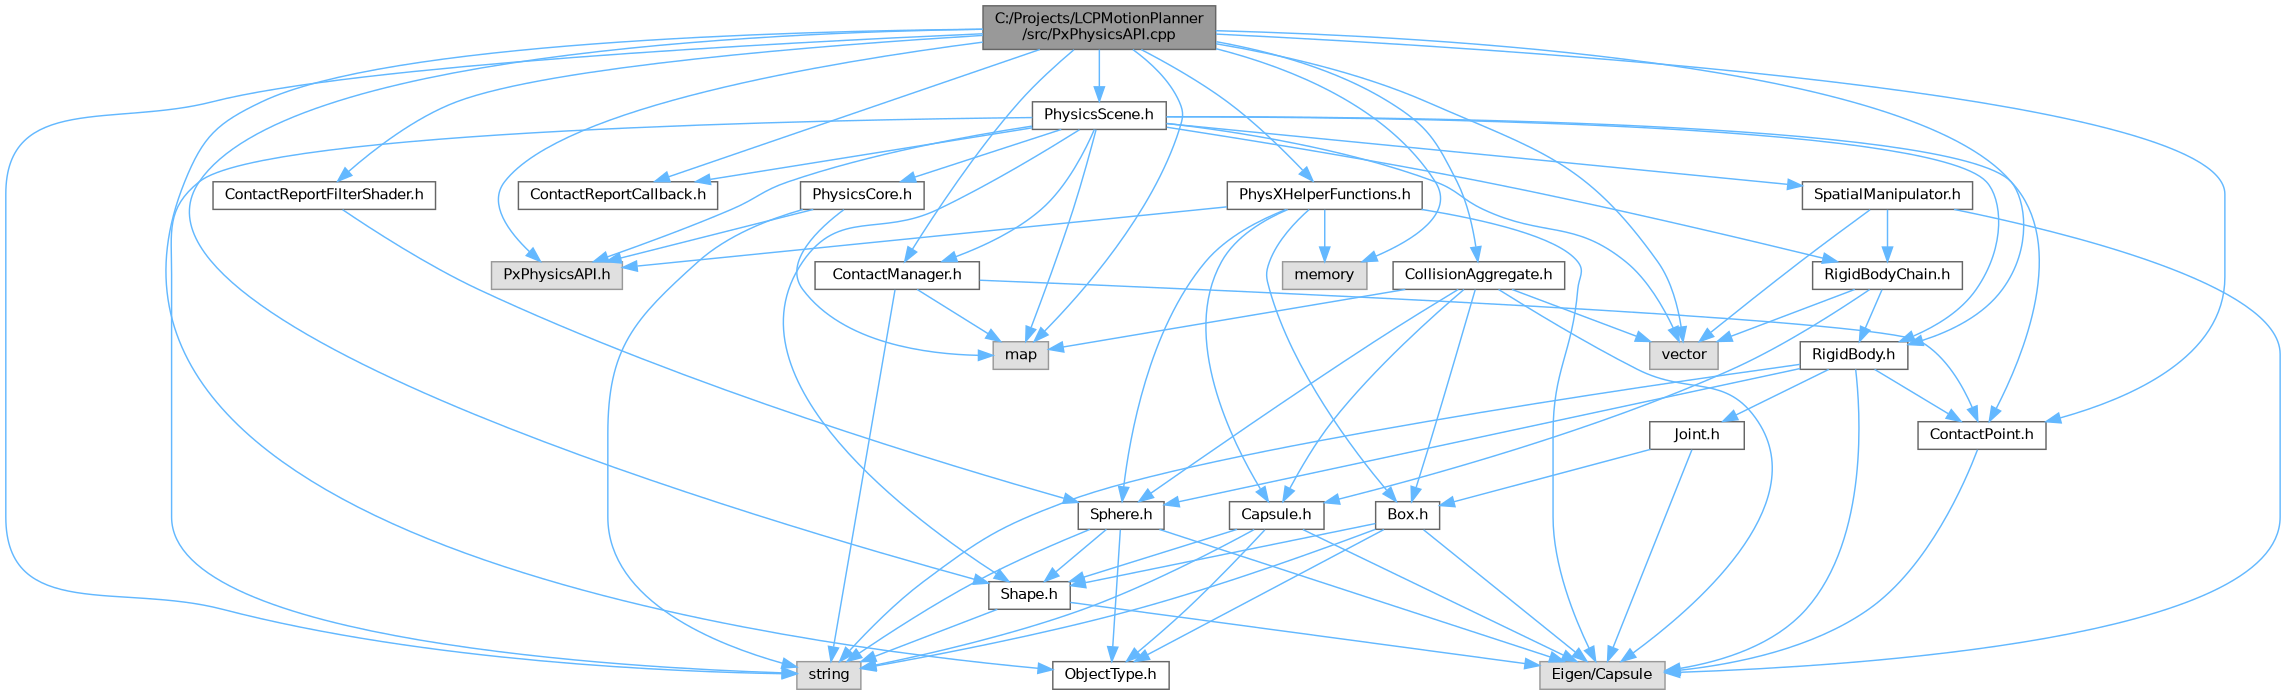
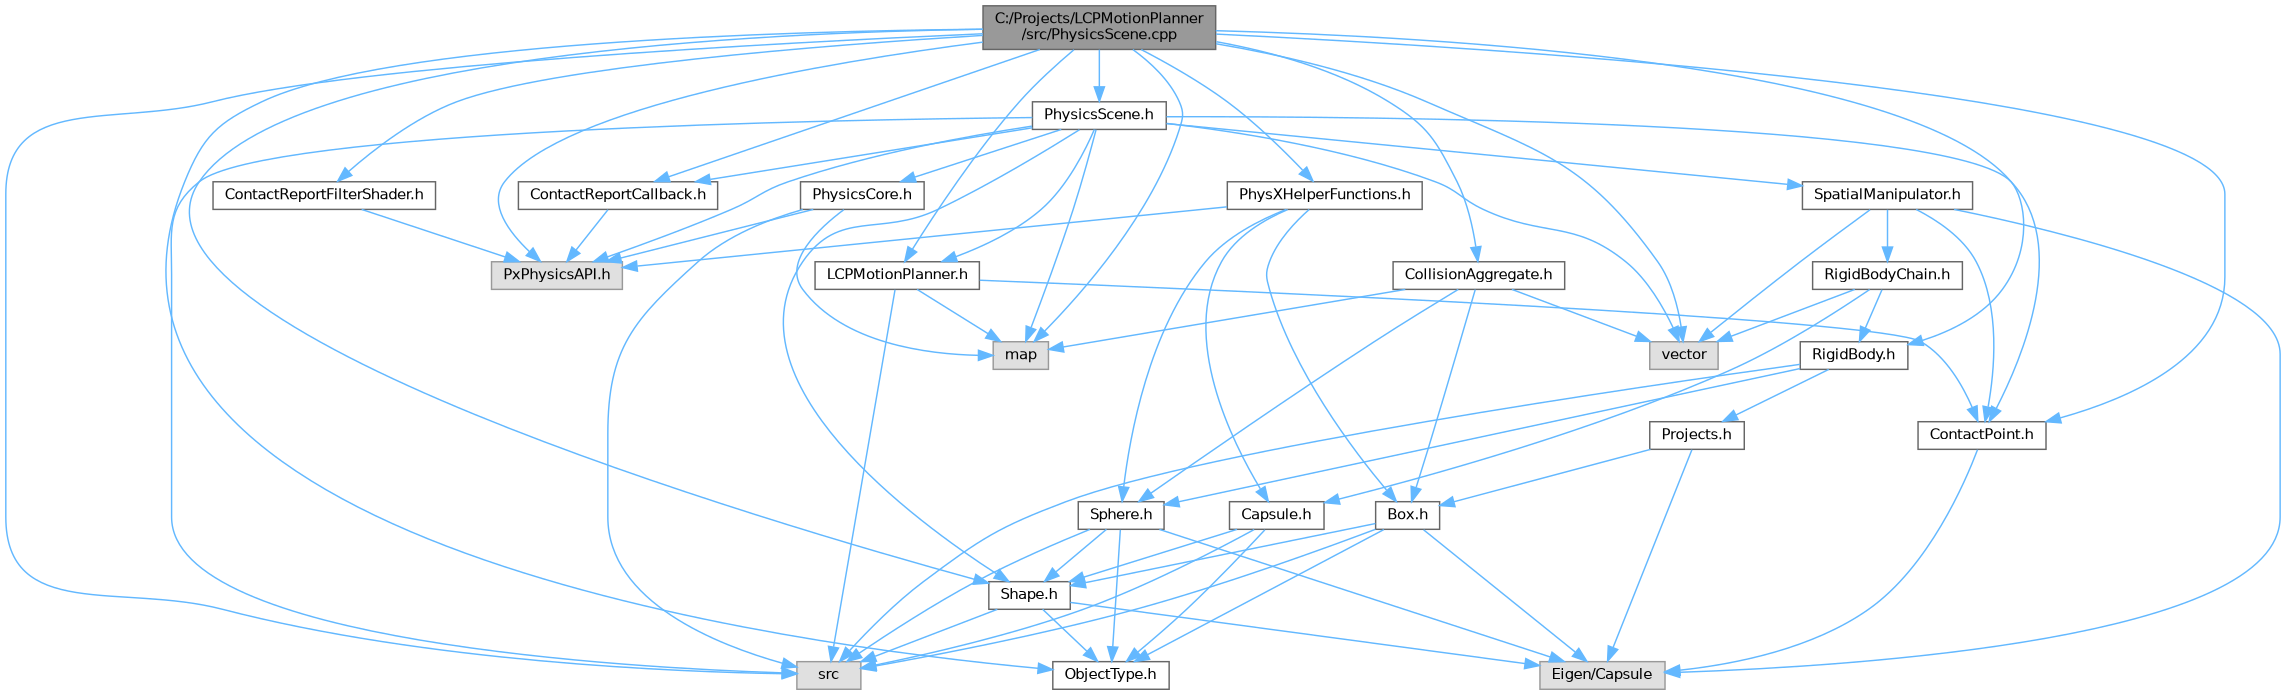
(1099, 28) -> (1099, 28)
(1677, 130) -> none
(1497, 184) -> none
none -> (592, 230)
(897, 276) -> (897, 276)
(1325, 276) -> none
(1560, 373) -> none
(693, 378) -> (433, 233)
(1367, 381) -> none
(1911, 392) -> (1988, 293)
(1755, 418) -> none
(1697, 436) -> (1697, 436)
(1834, 562) -> none
(1433, 592) -> none
none -> (1070, 636)
(829, 675) -> (829, 675)
